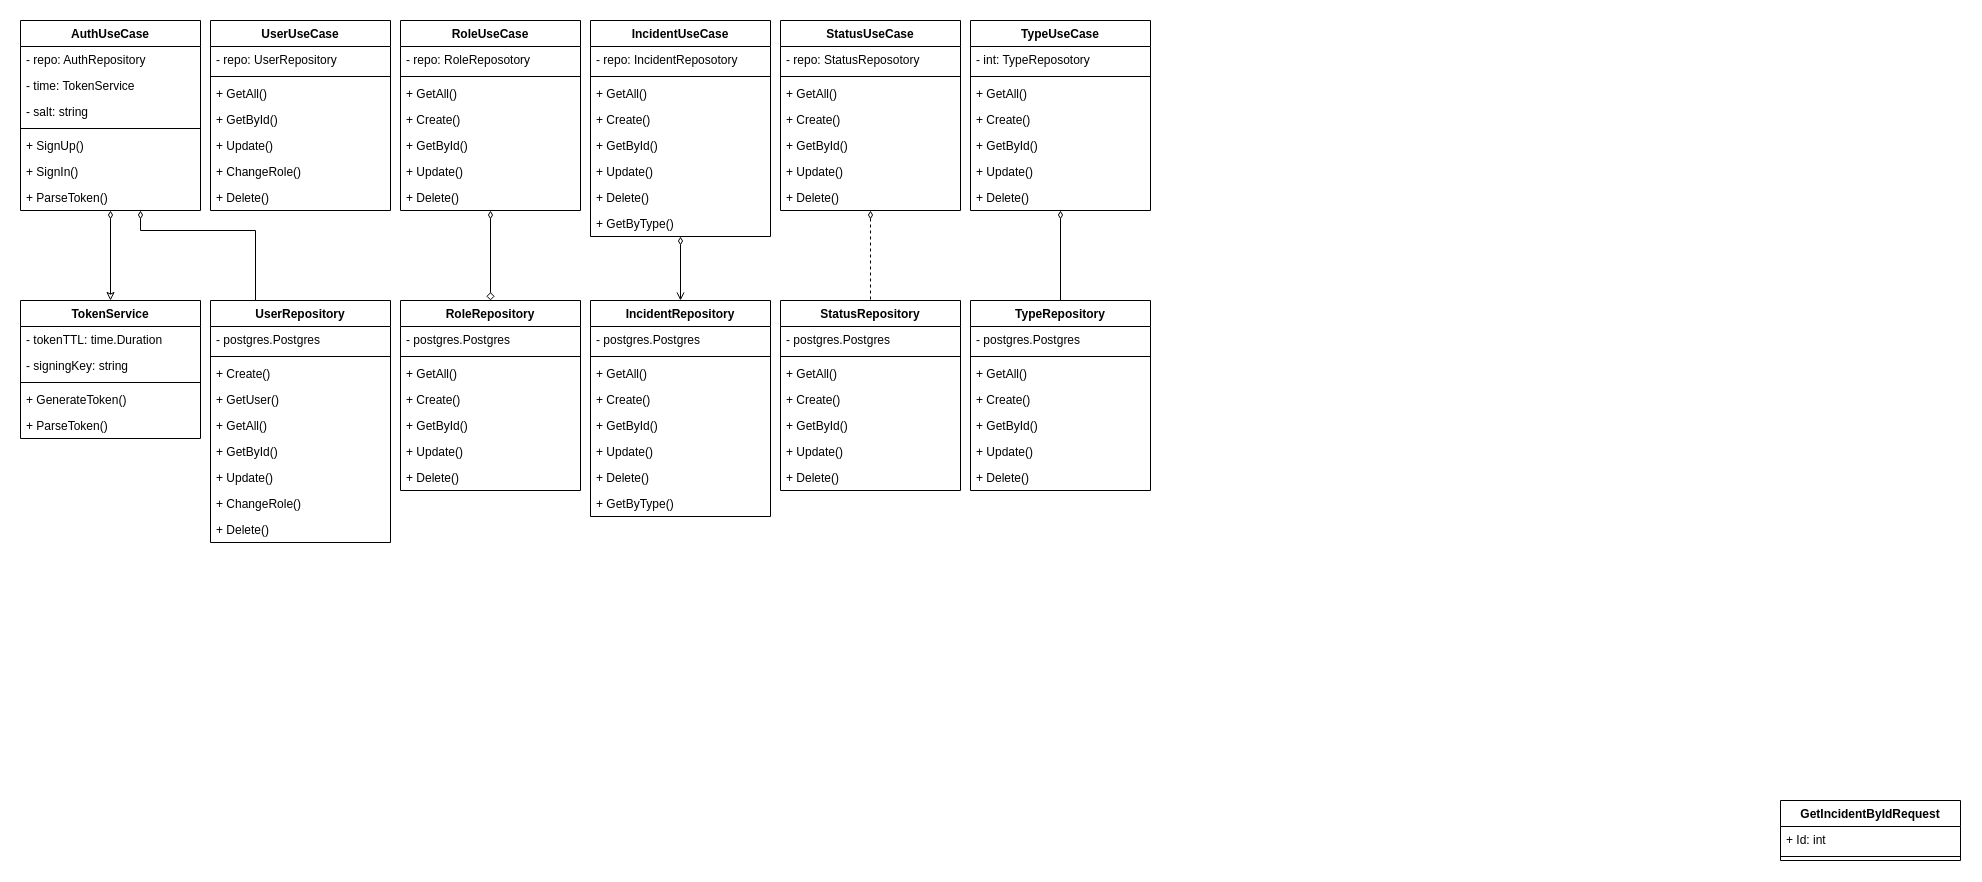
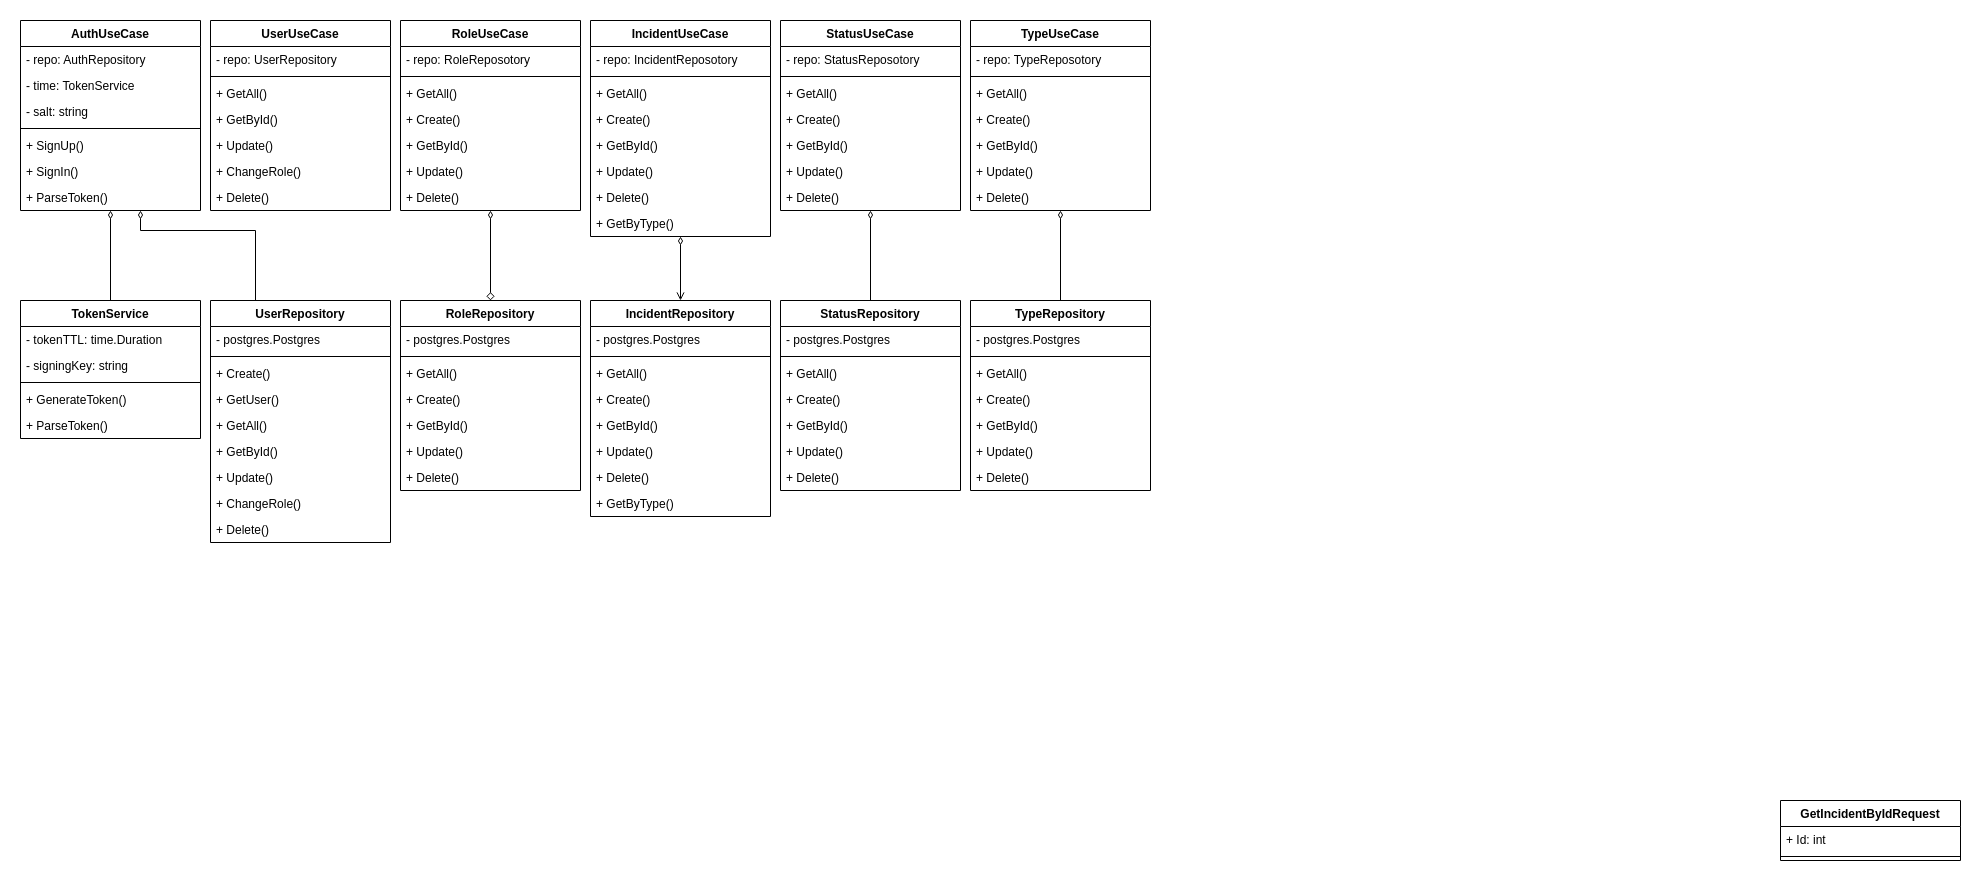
(1040, 60) -> (1045, 60)
(871, 259) -> (871, 259)
(111, 292) -> (111, 295)
